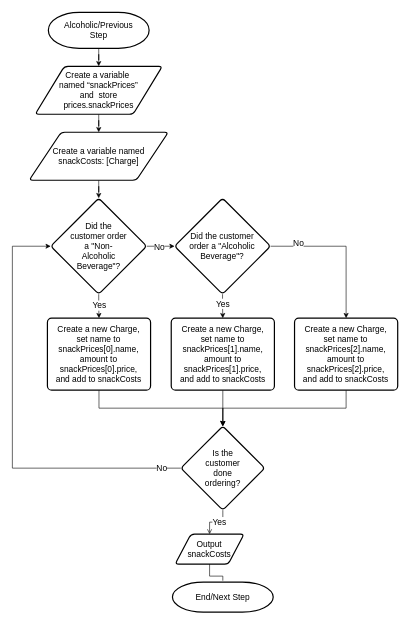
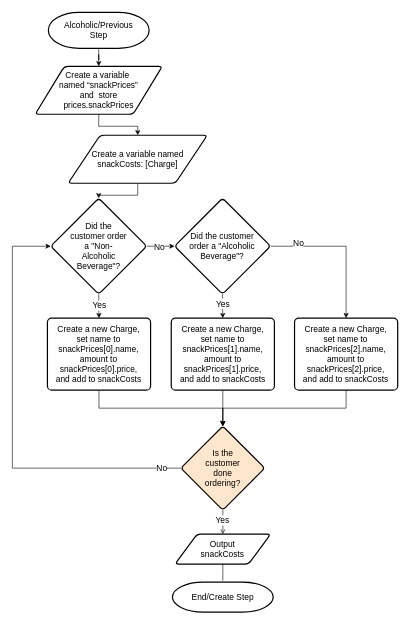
(99, 156) -> (138, 159)
(223, 468) -> (223, 468)
(210, 549) -> (223, 549)
(223, 597) -> (223, 597)
